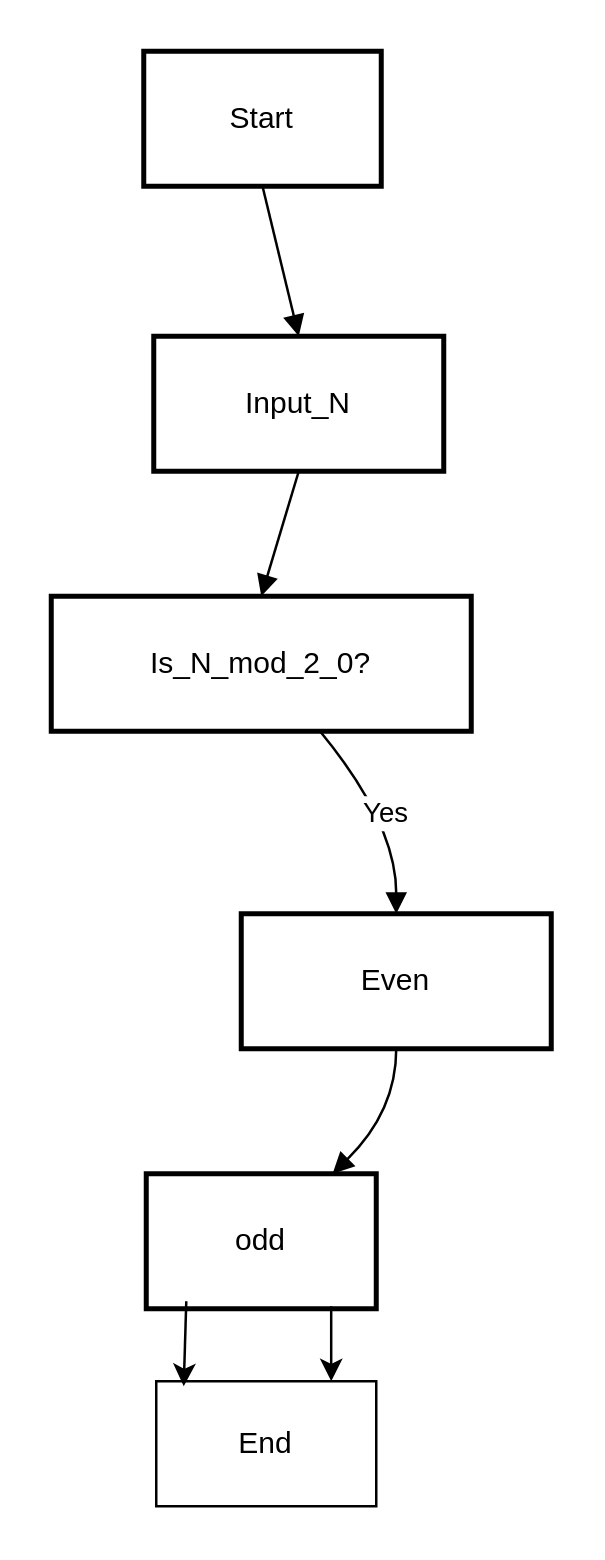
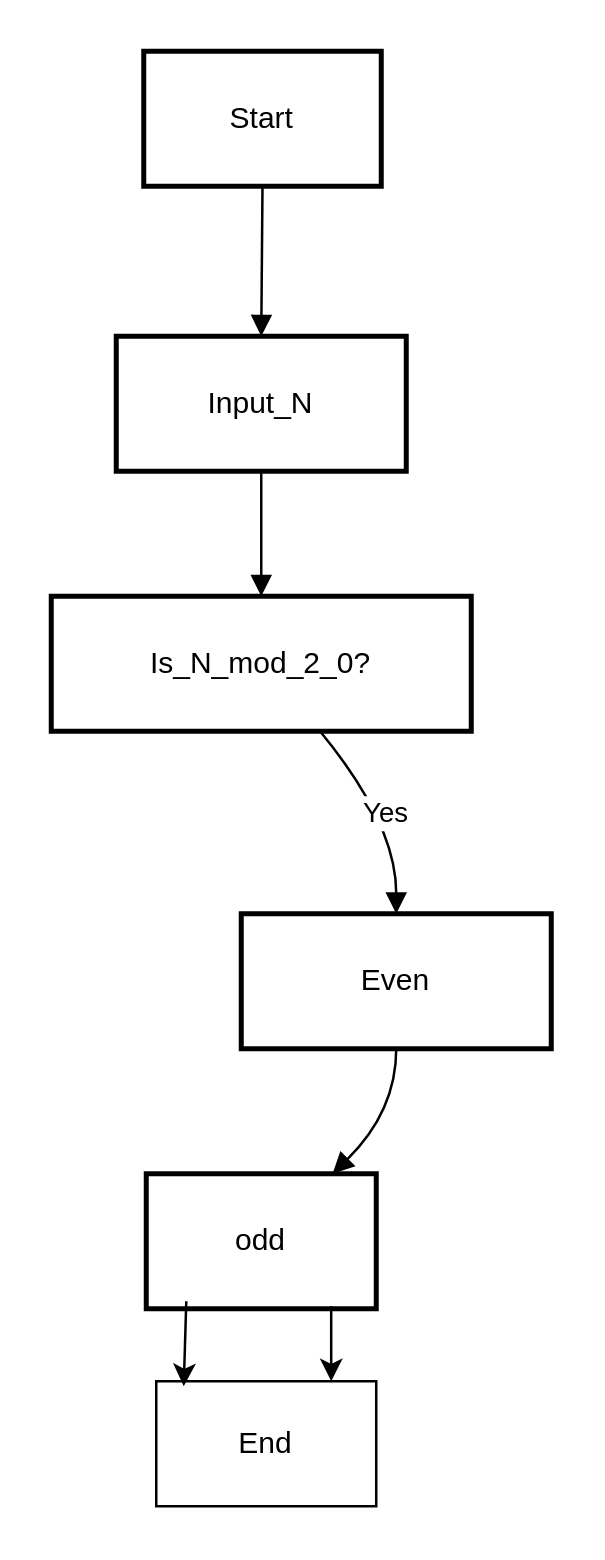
(299, 404) -> (261, 404)
